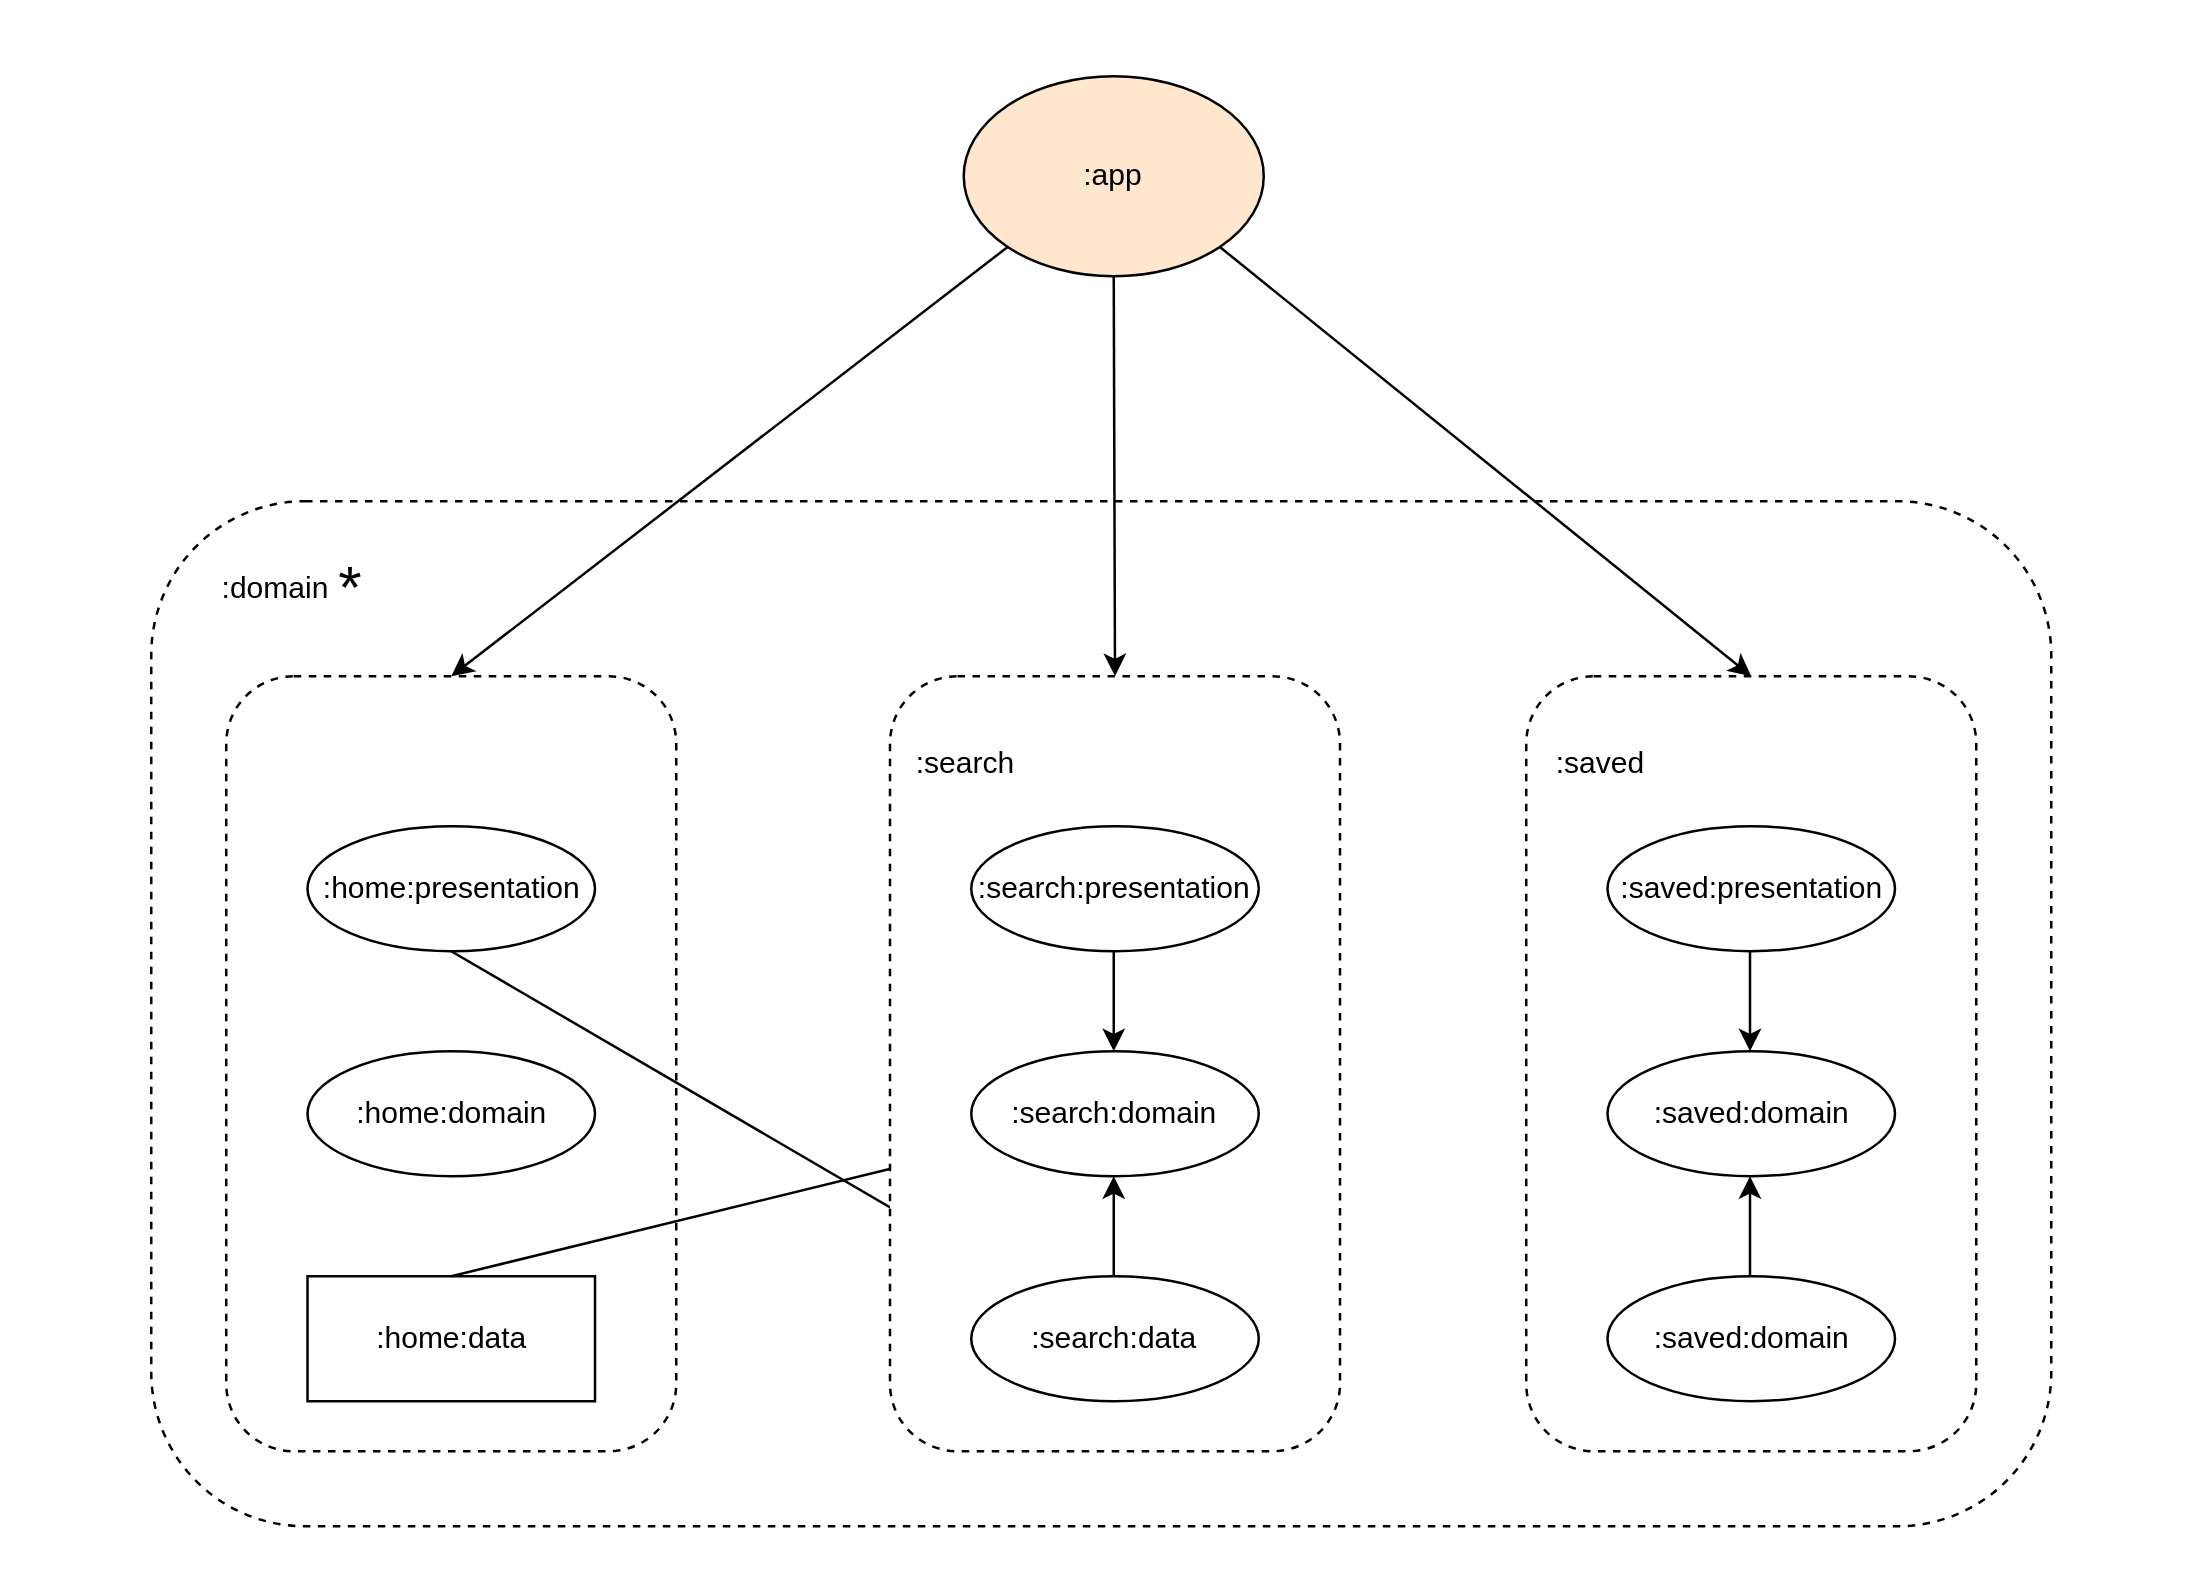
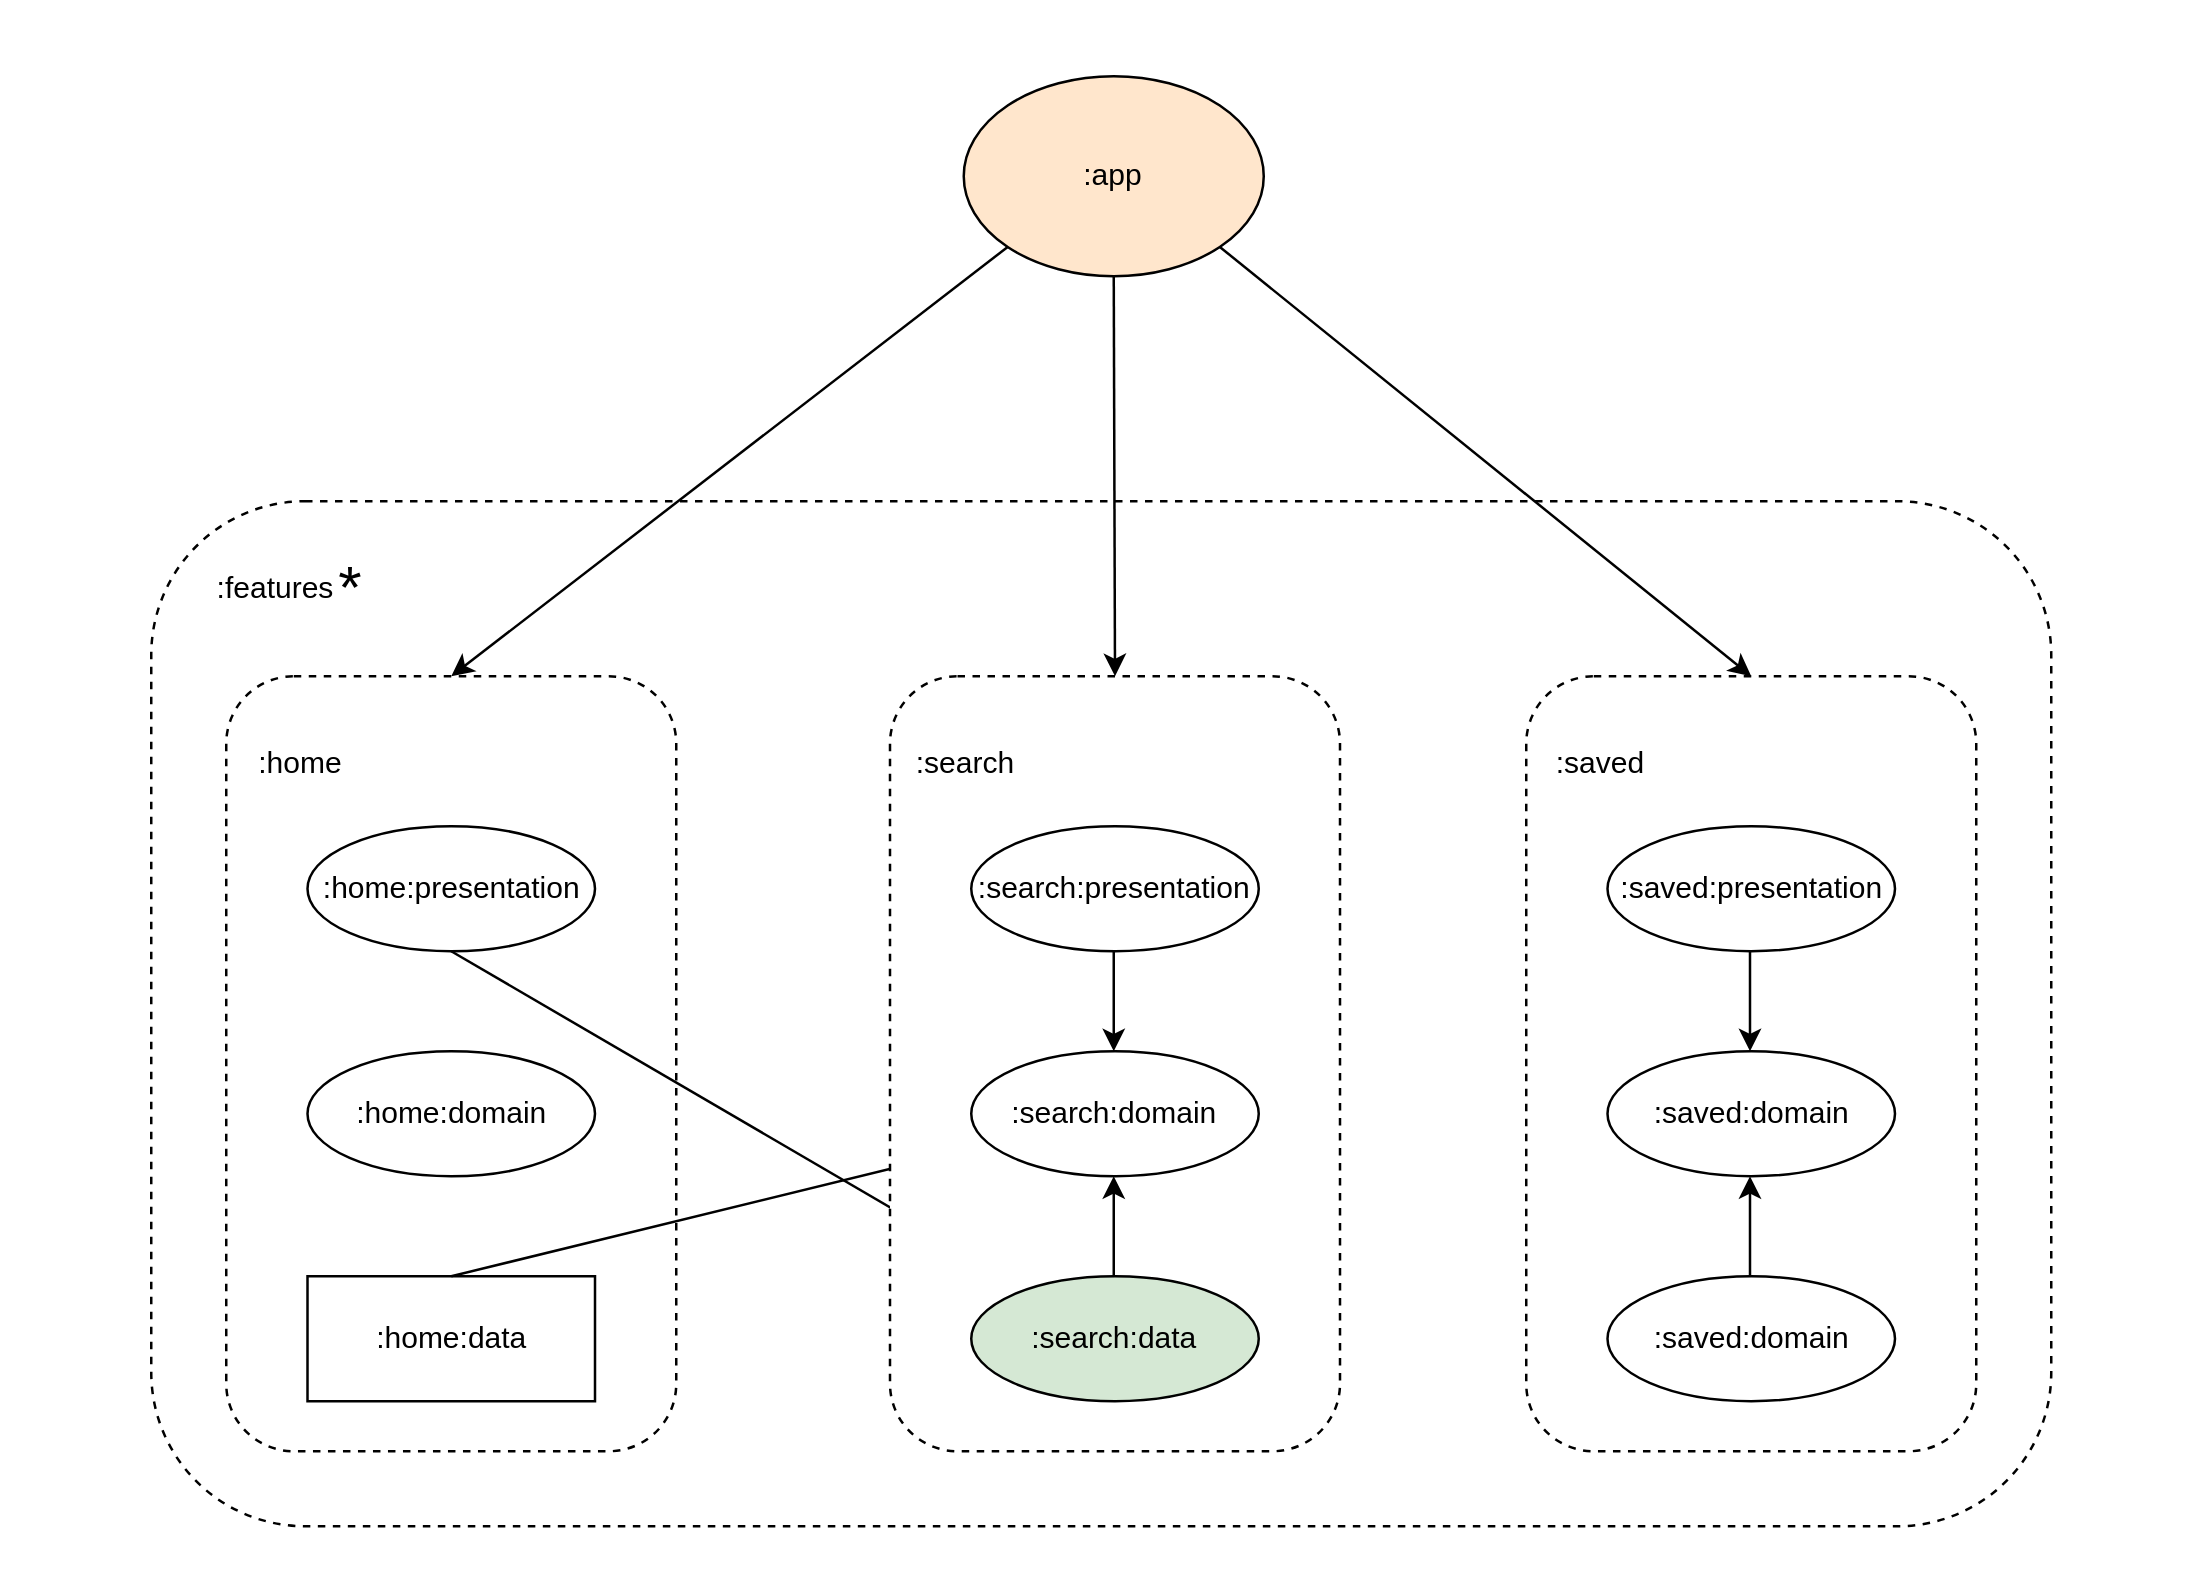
(276, 589) -> (276, 589)
none -> (301, 764)
(1115, 1339) -> (1115, 1339)
